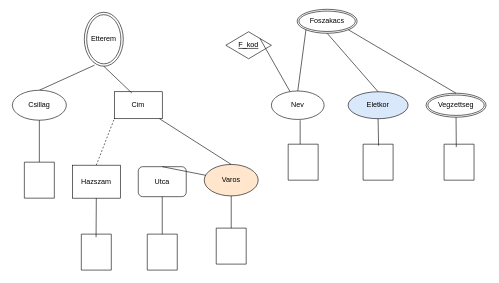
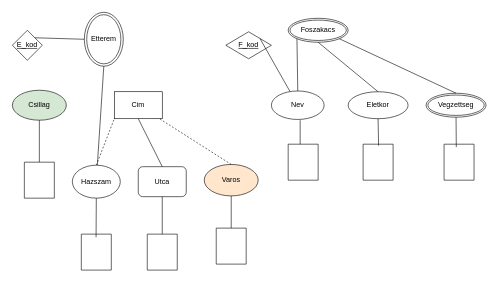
(327, 21) -> (318, 30)
none -> (60, 39)
none -> (27, 45)
(67, 78) -> none
(118, 80) -> (101, 110)
(39, 105) -> (39, 105)
(378, 105) -> (378, 105)
(196, 142) -> (196, 142)
(184, 171) -> (151, 143)
(96, 182) -> (96, 182)
